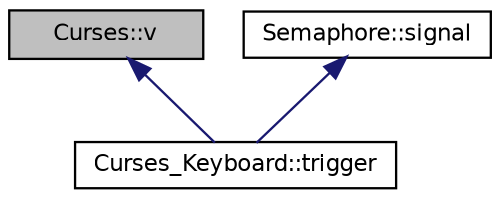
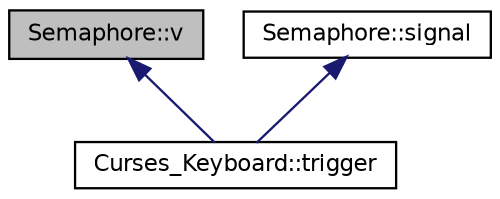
(106, 35) -> (106, 35)
